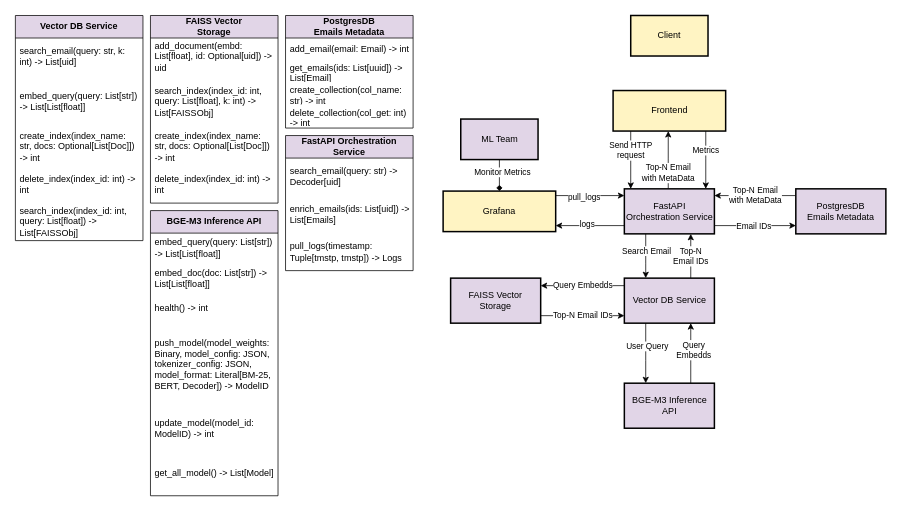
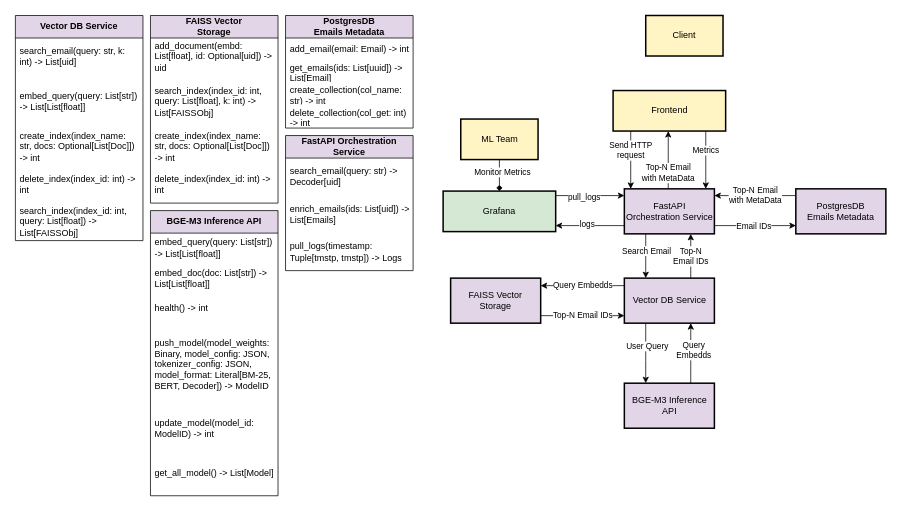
(669, 36) -> (684, 36)
(499, 139) -> (499, 139)
(499, 211) -> (499, 211)
